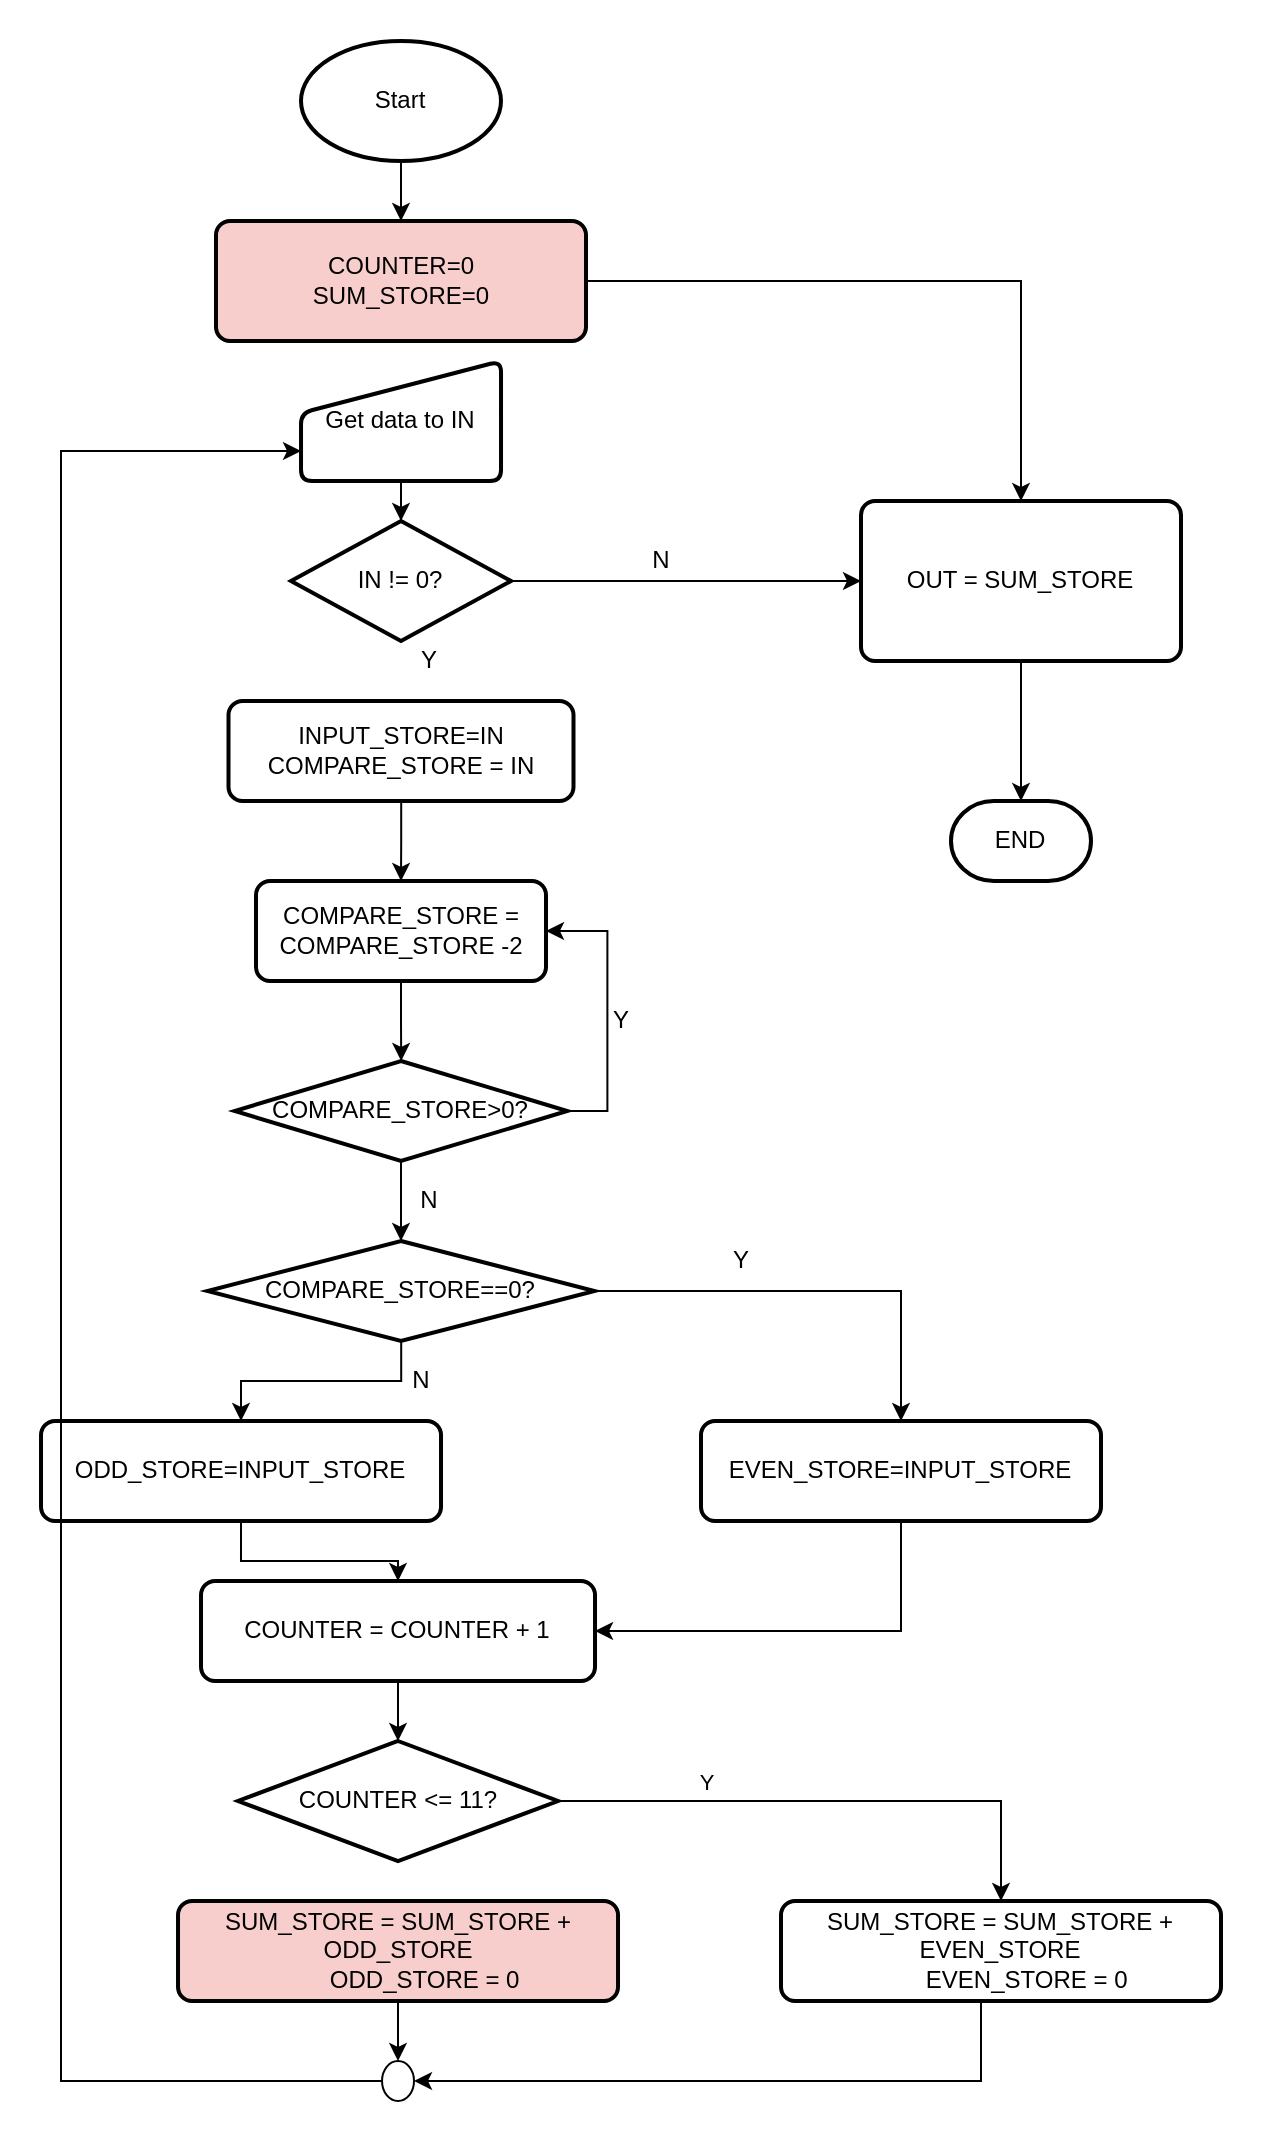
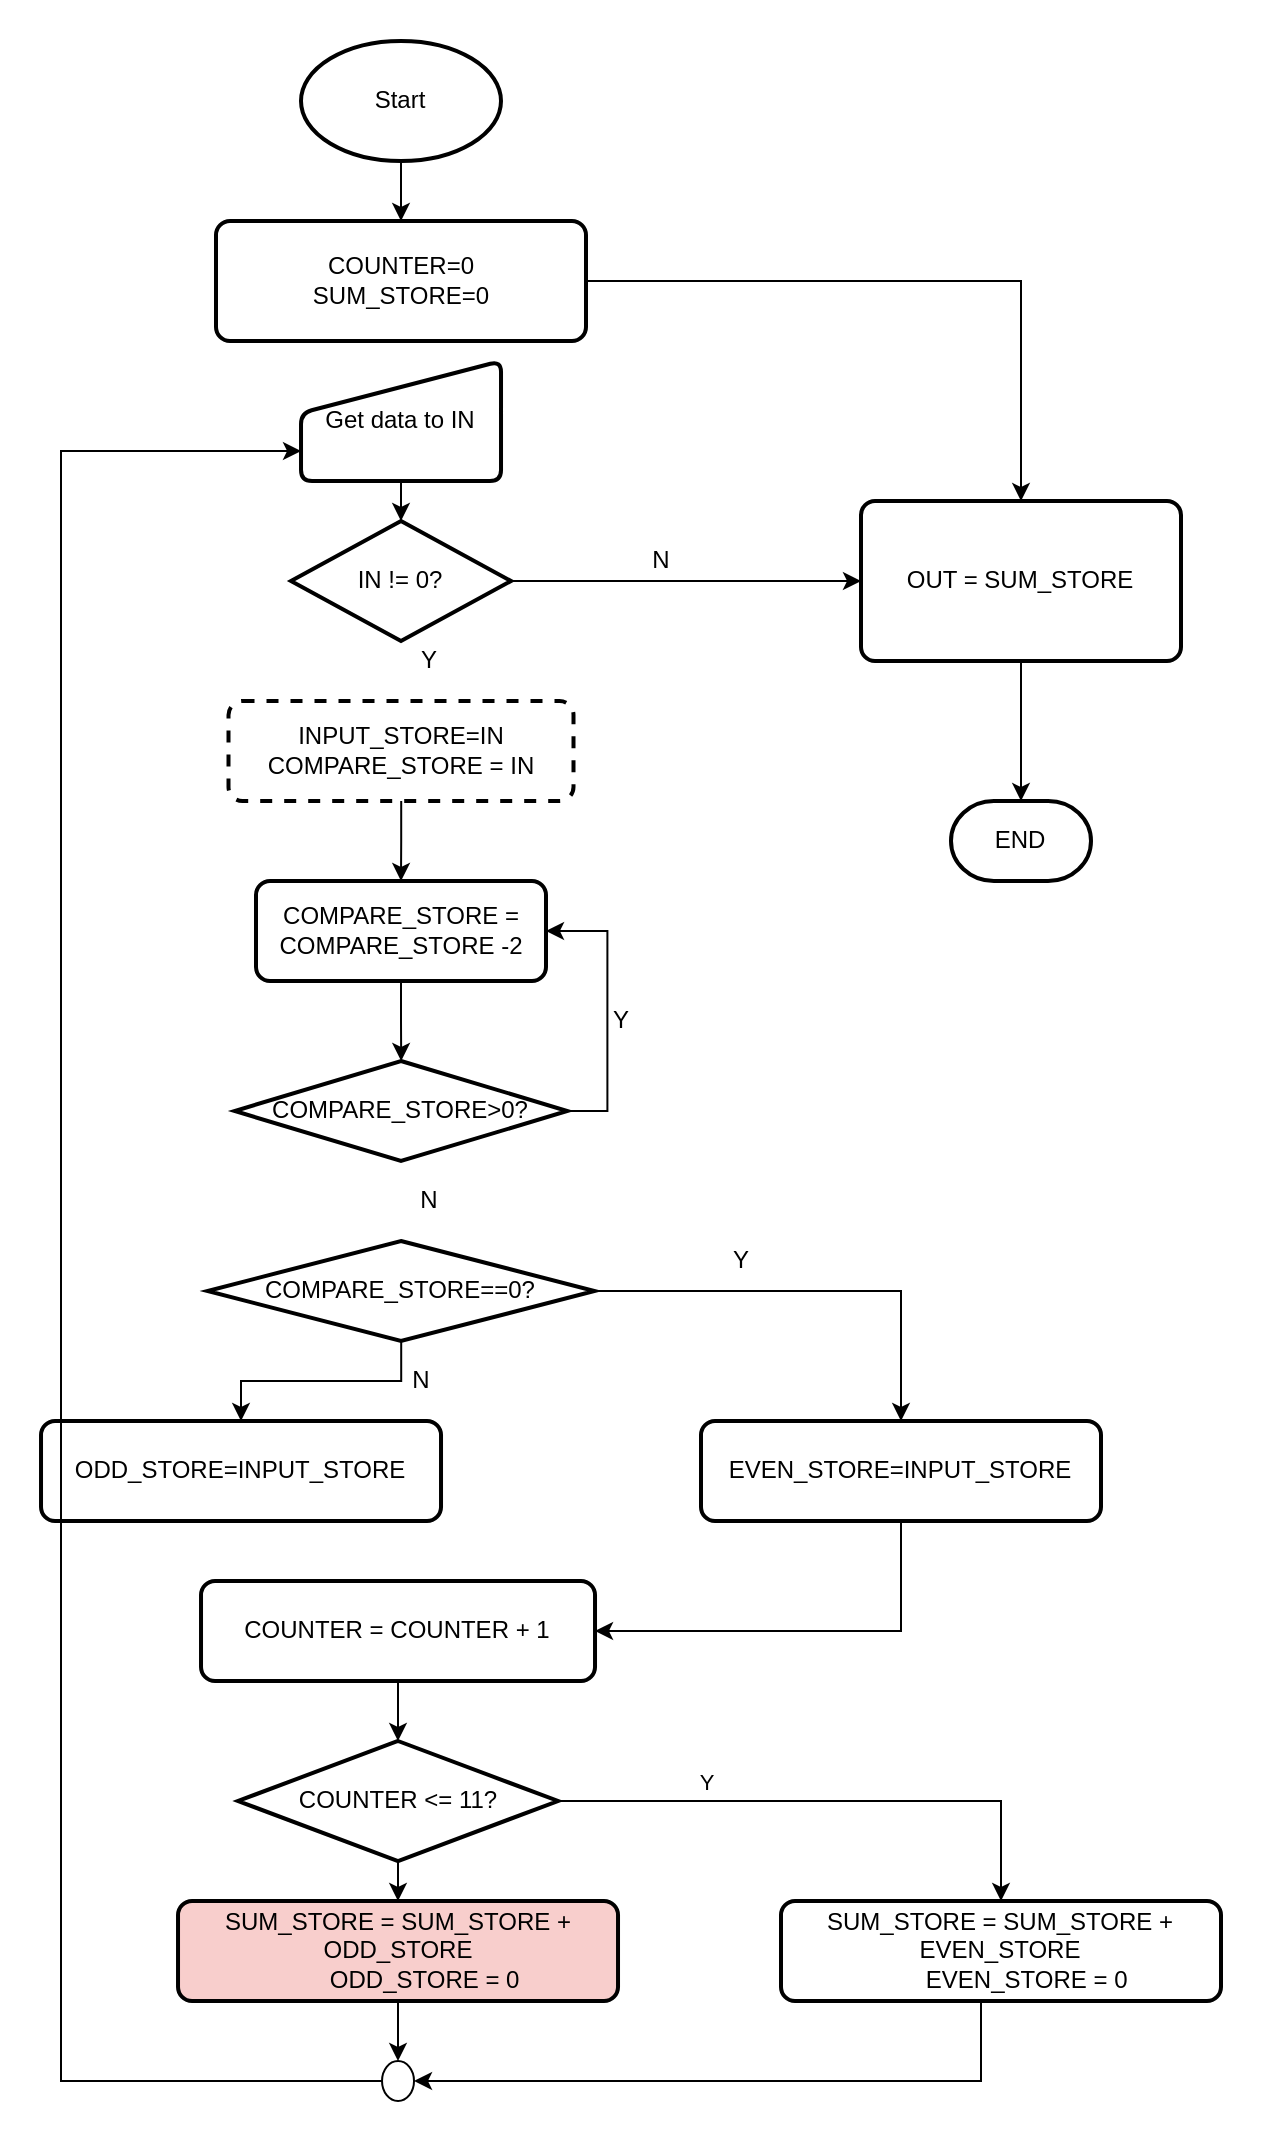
(401, 281) -> (401, 281)
(401, 751) -> (401, 751)
(401, 1194) -> none
(303, 1561) -> none
none -> (398, 1888)
